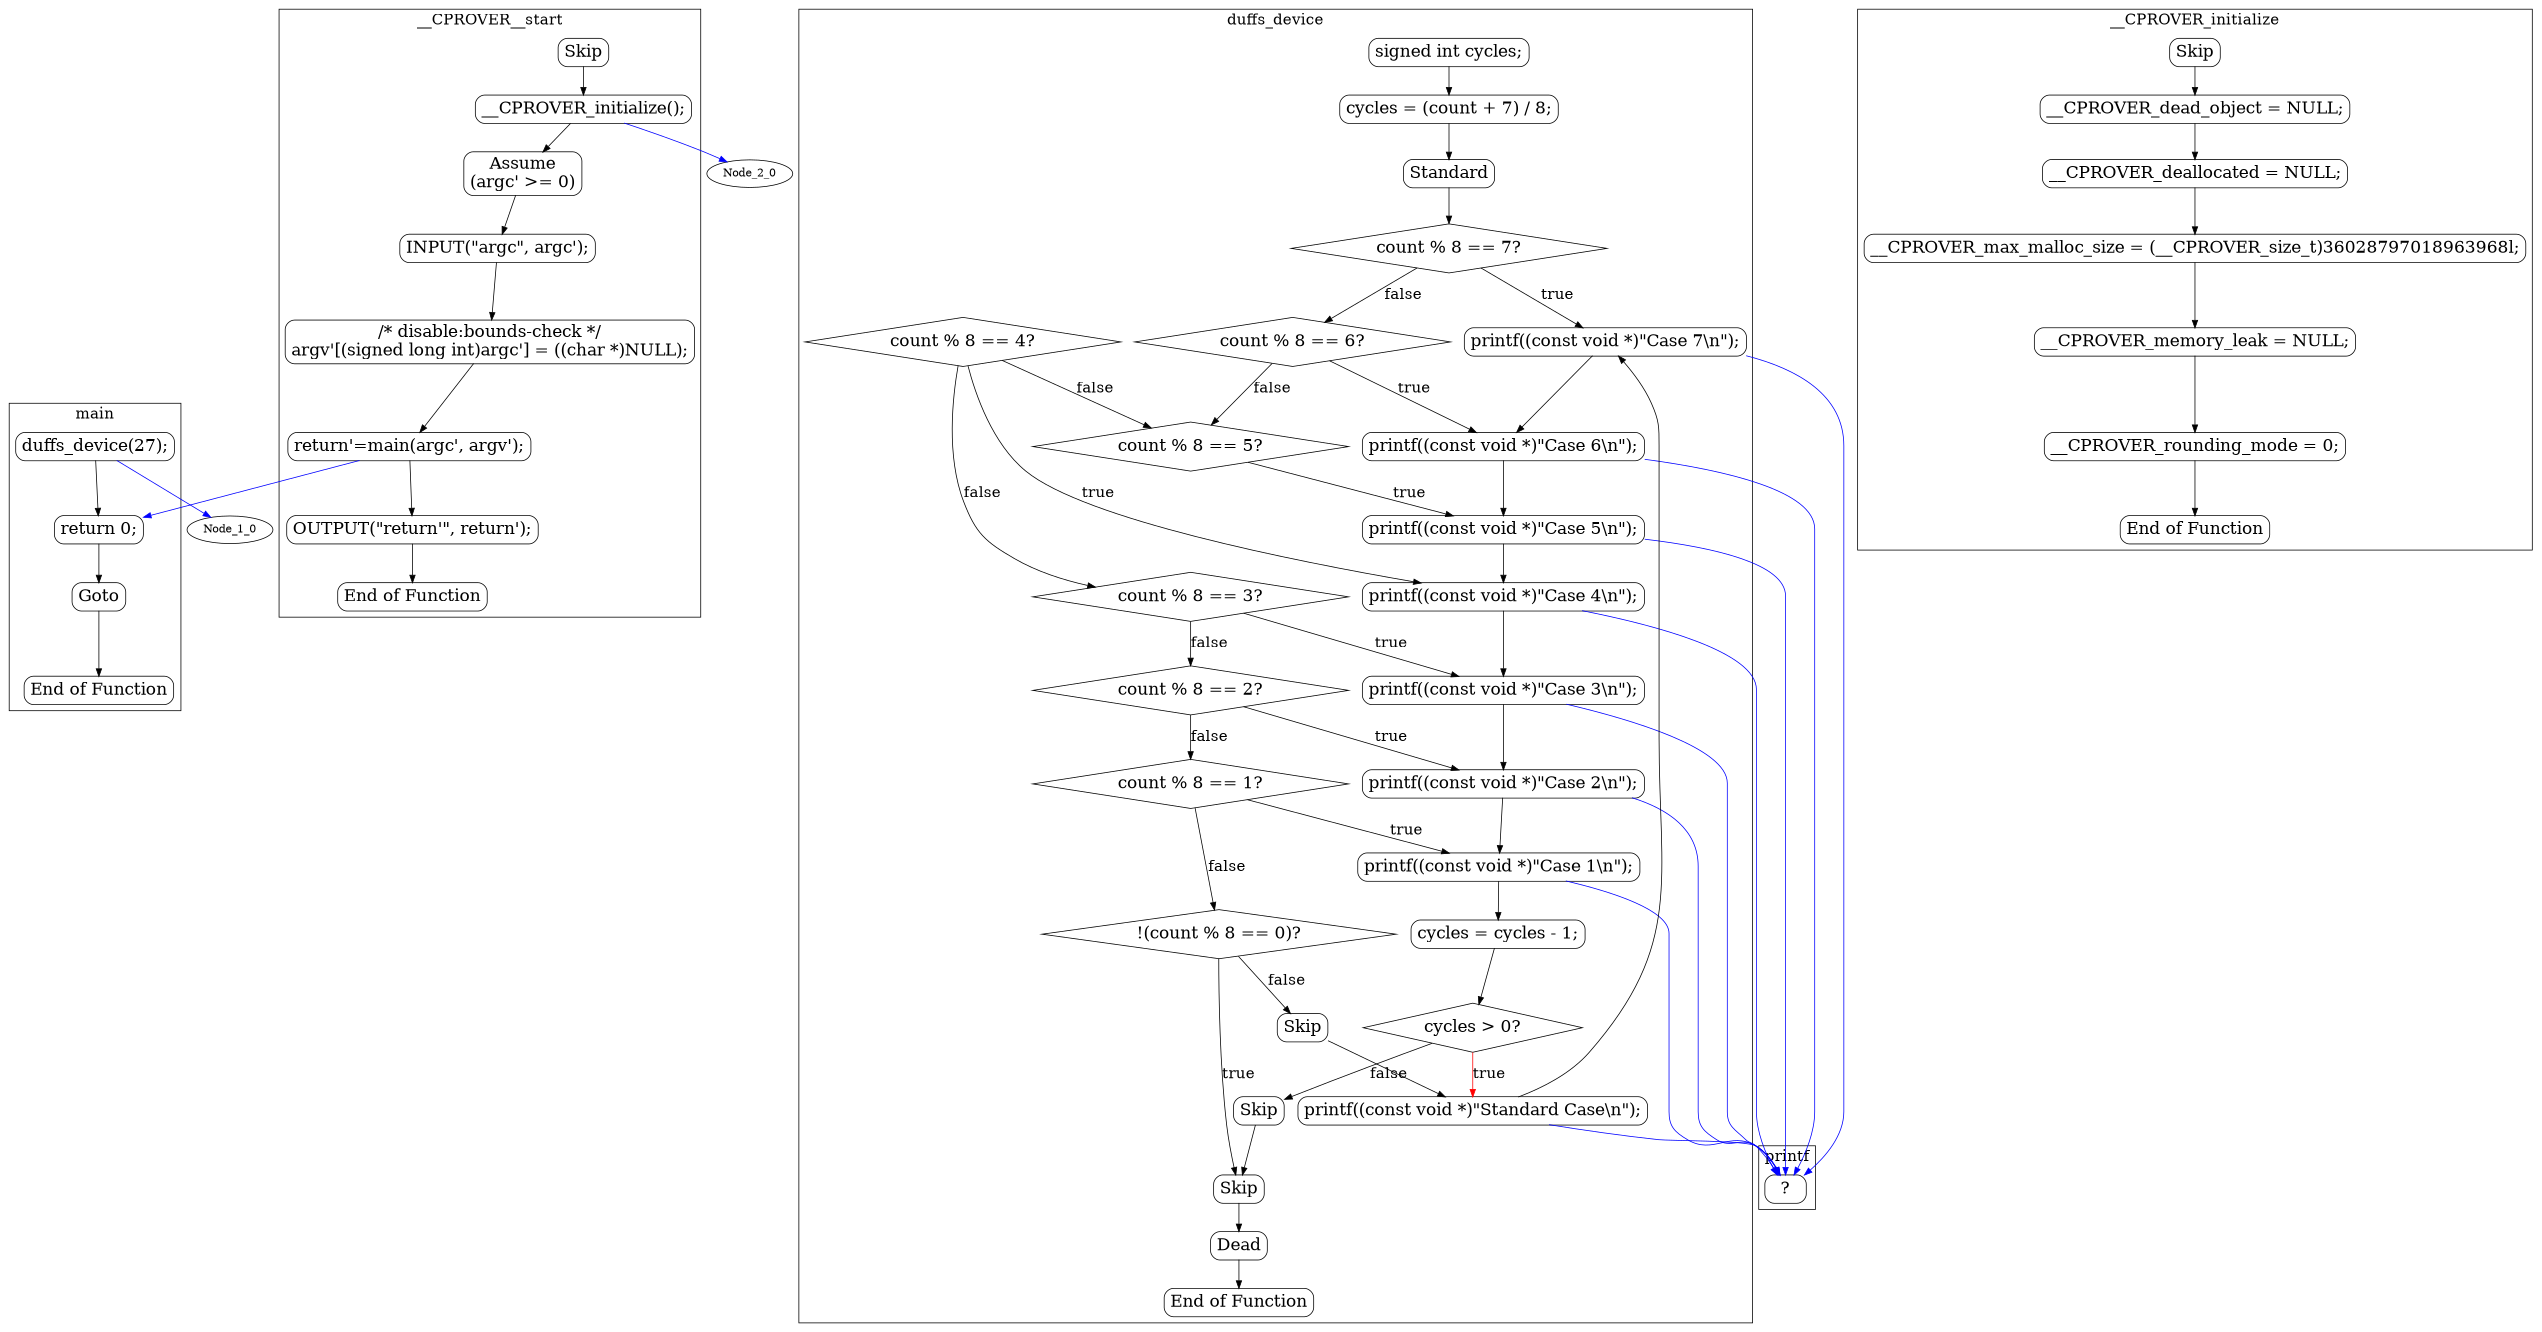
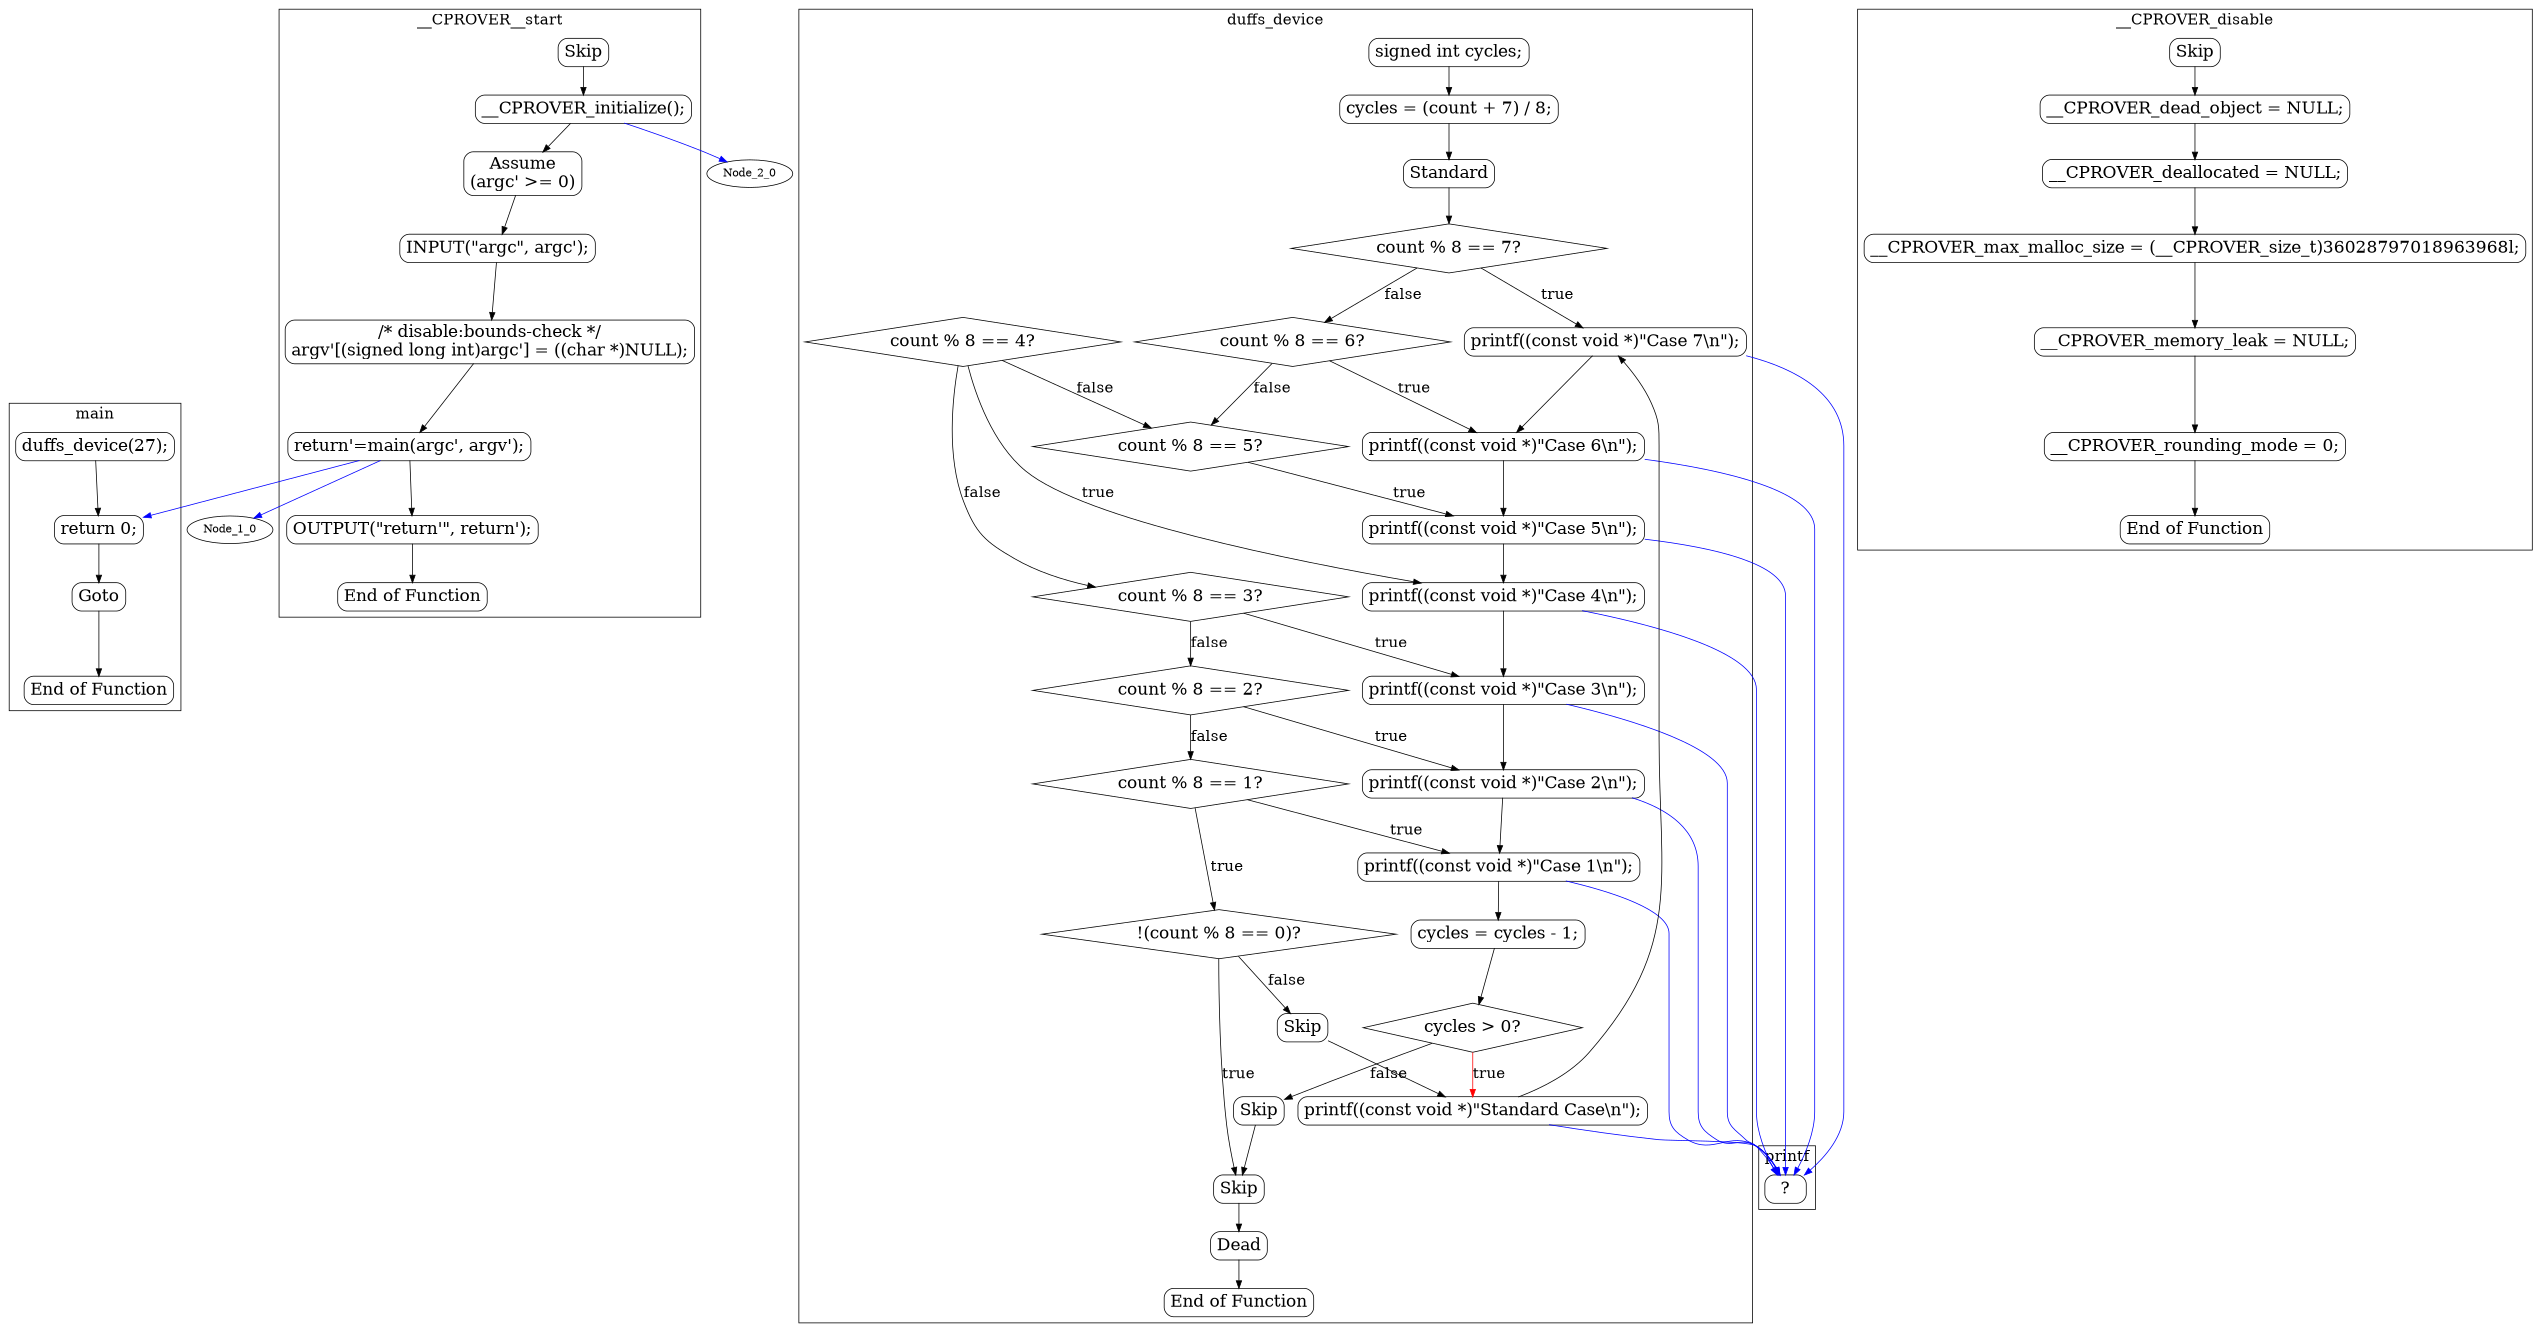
(2195, 21) -> (2195, 21)
(160, 487) -> (321, 488)
(1227, 867) -> (1227, 867)
